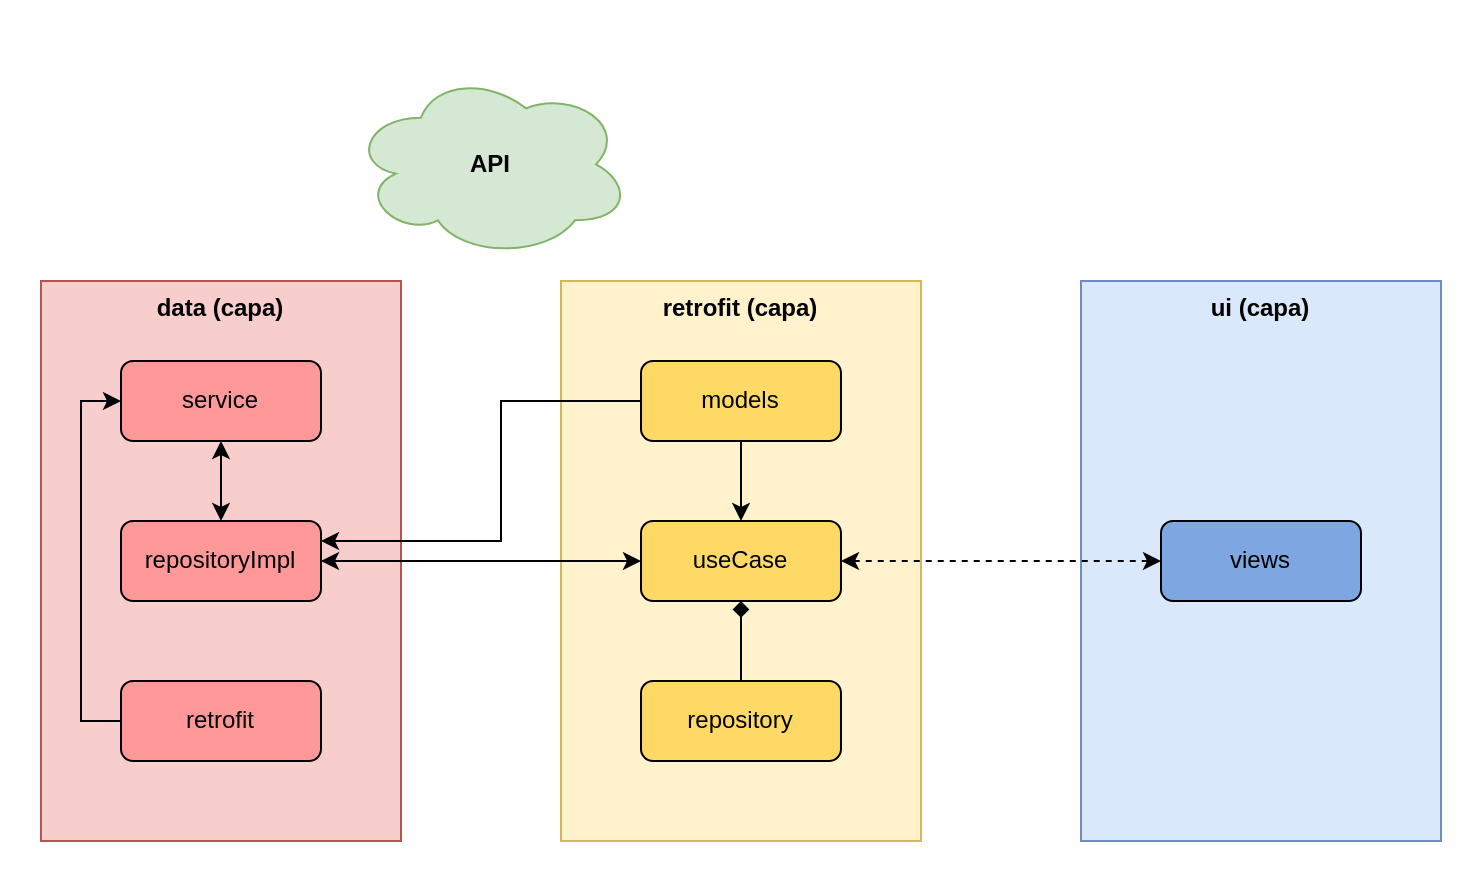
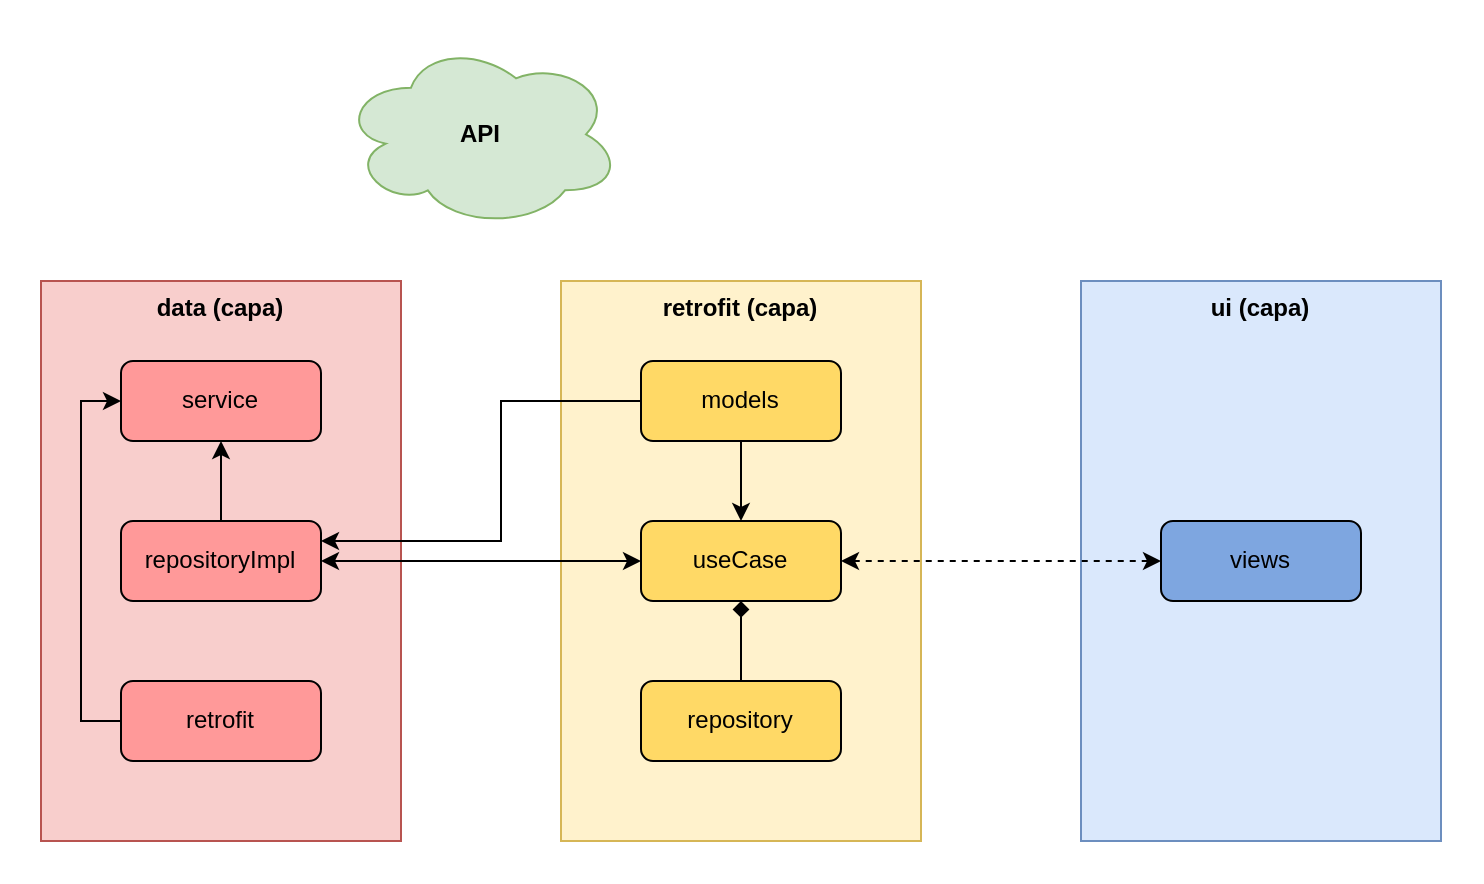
(491, 164) -> (481, 134)
(221, 506) -> (221, 511)
